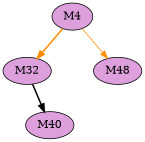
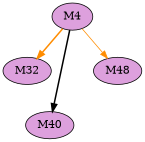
(37, 94) -> (62, 67)
